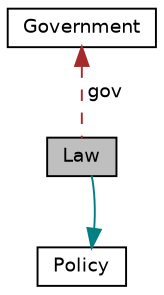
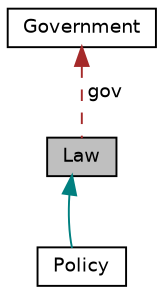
(95, 202) -> (69, 221)
